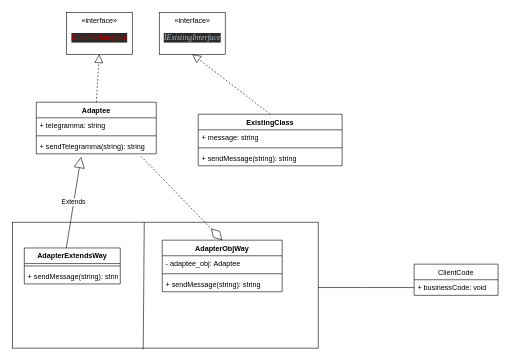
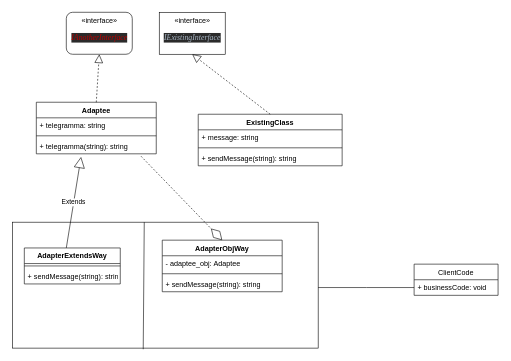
(99, 33) -> (99, 33)
(99, 146) -> (91, 146)
